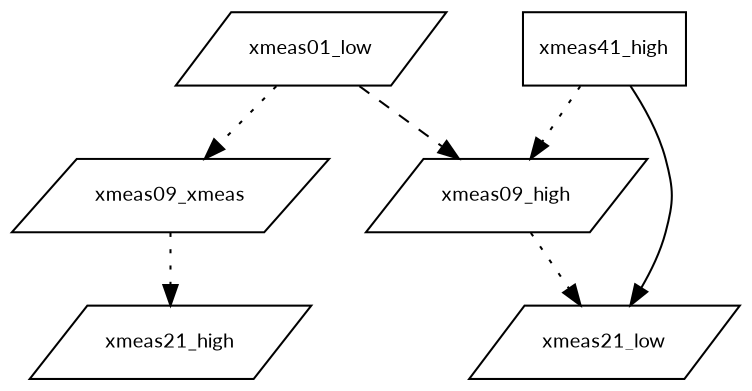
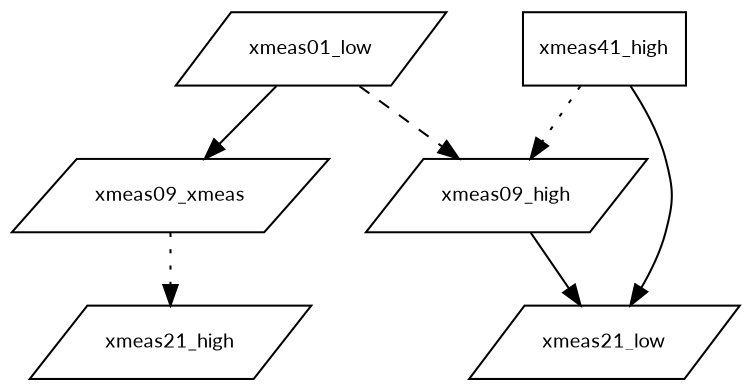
(248, 115) -> (248, 115)
(550, 261) -> (550, 261)
